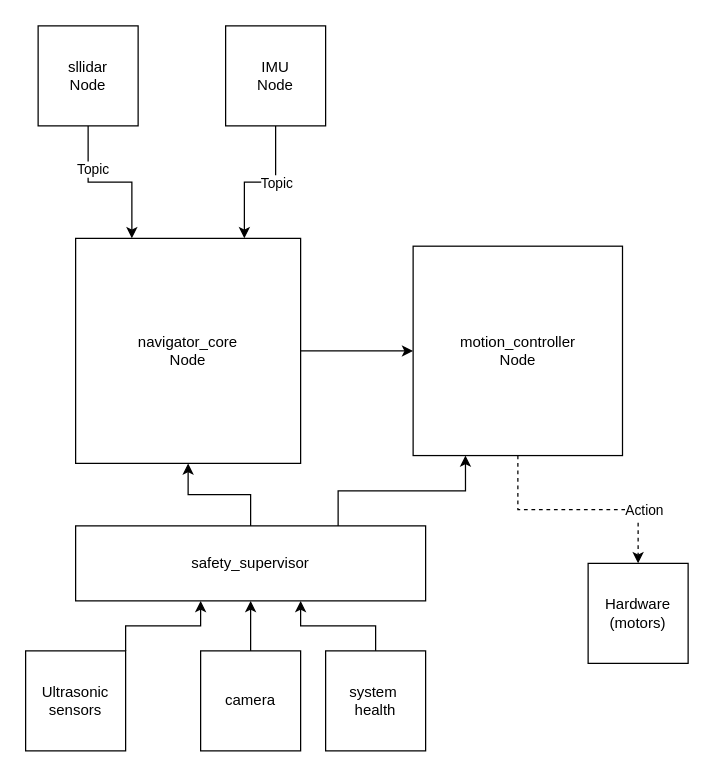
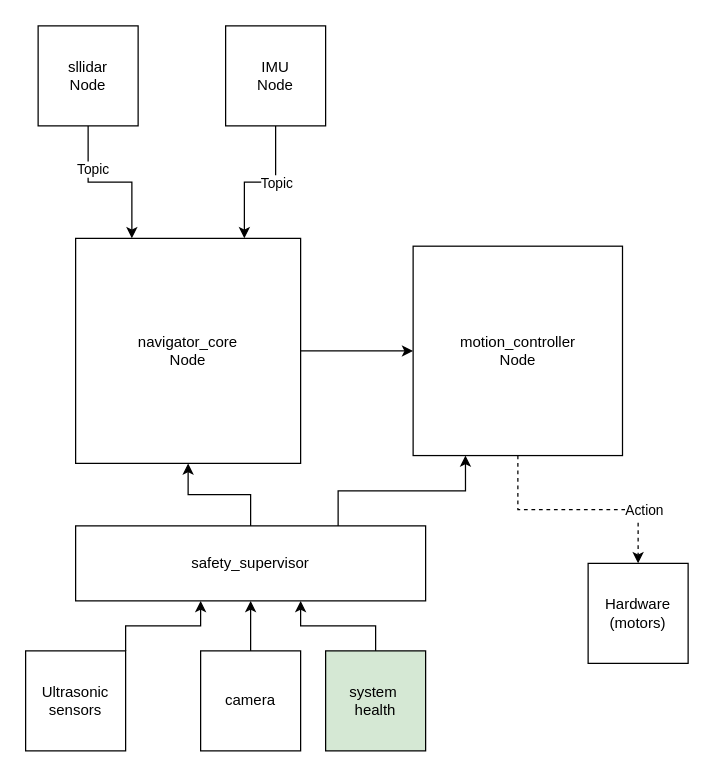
(376, 701) -> (376, 701)
